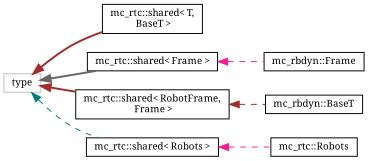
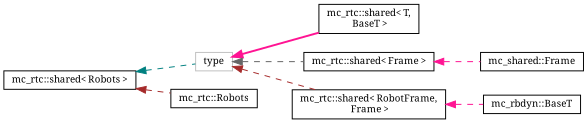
(70, 46) -> (280, 43)
(314, 62) -> (532, 62)
(73, 75) -> (273, 62)
(63, 90) -> (279, 79)
(252, 104) -> (469, 104)
(66, 123) -> (171, 67)
(250, 147) -> (158, 91)
